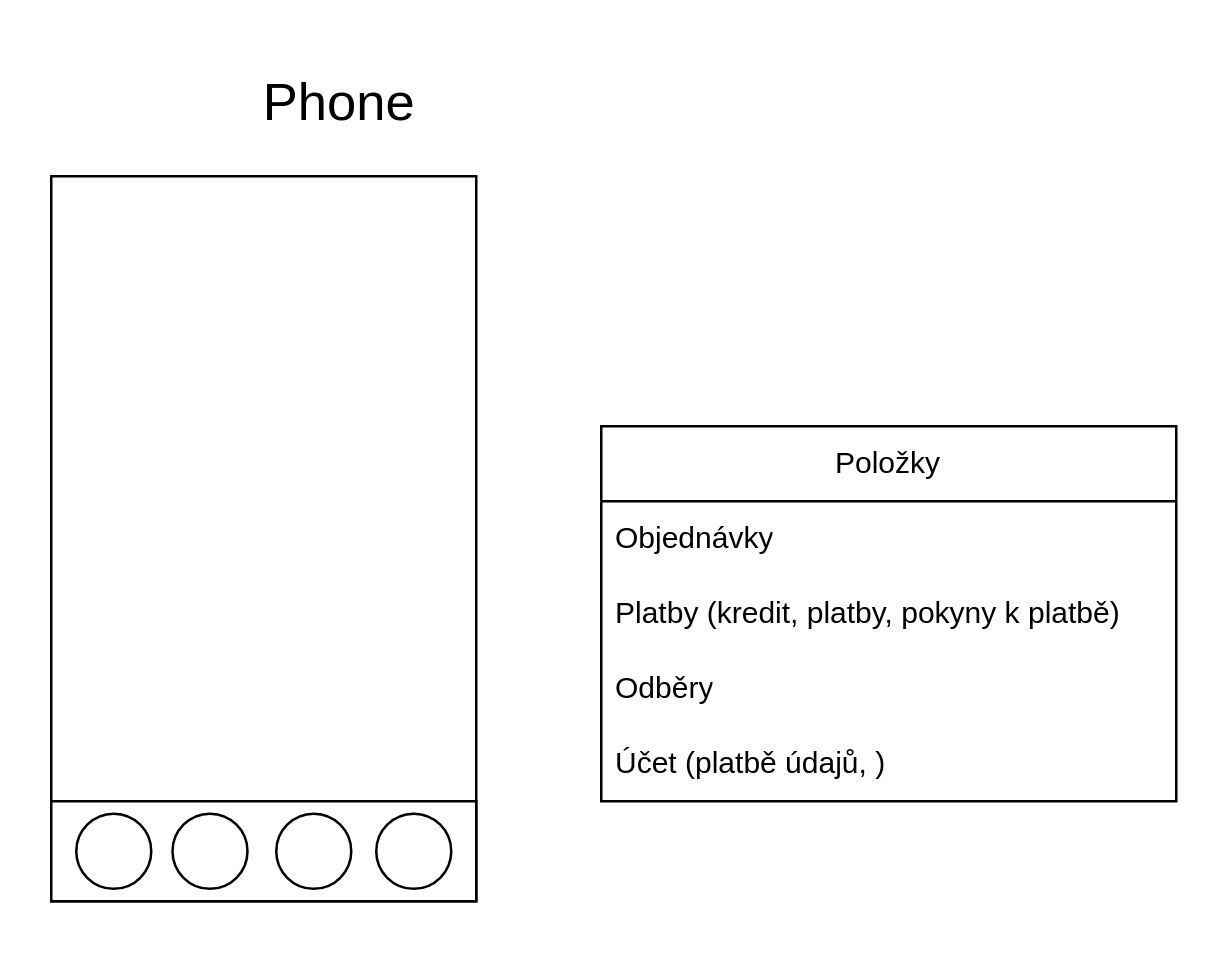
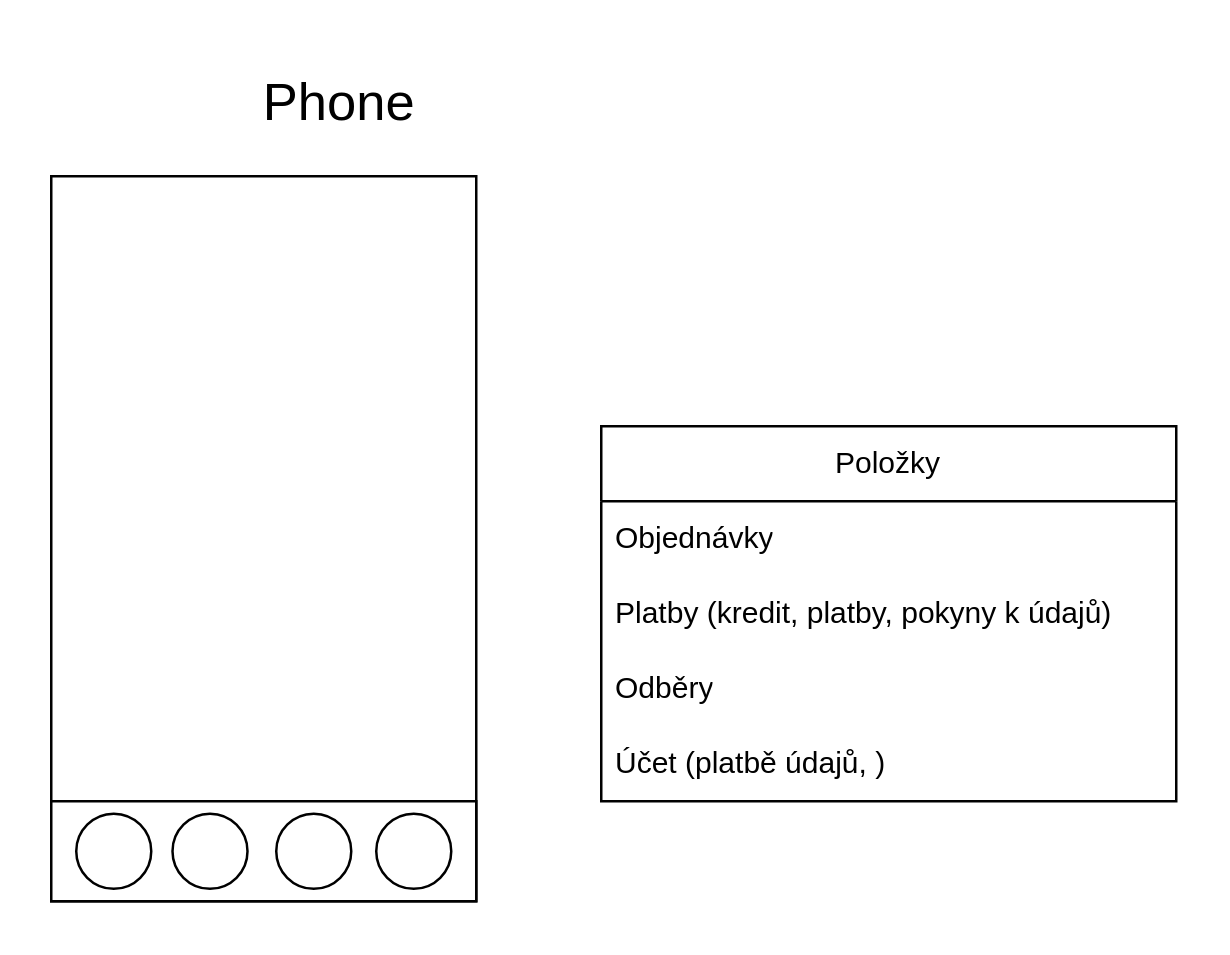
(891, 614) -> (891, 614)
